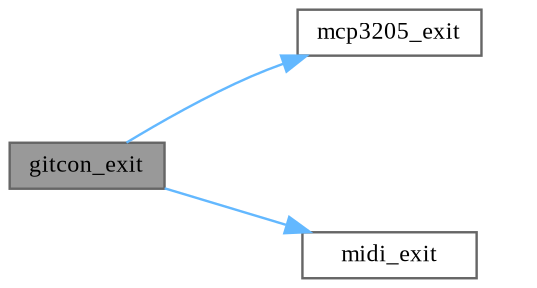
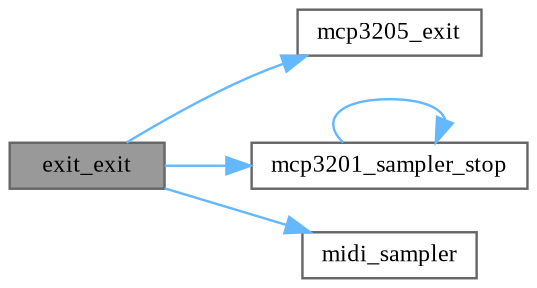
(87, 166) -> (87, 166)
none -> (390, 166)
(390, 255) -> (390, 255)
